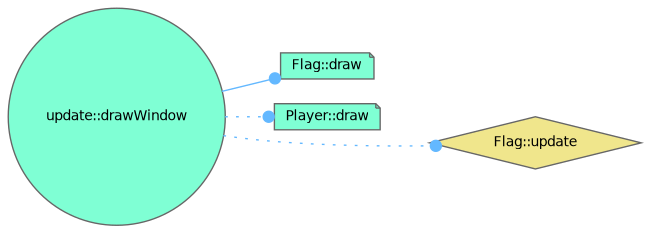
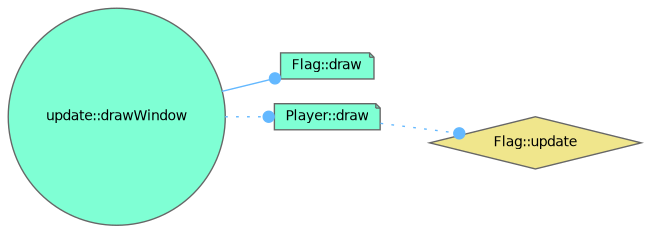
(327, 145) -> (417, 128)
